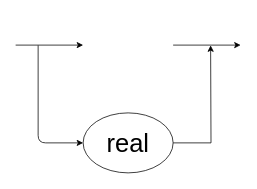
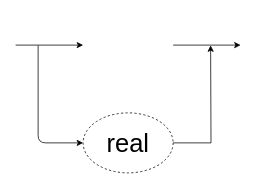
(128, 143) -> (128, 143)
